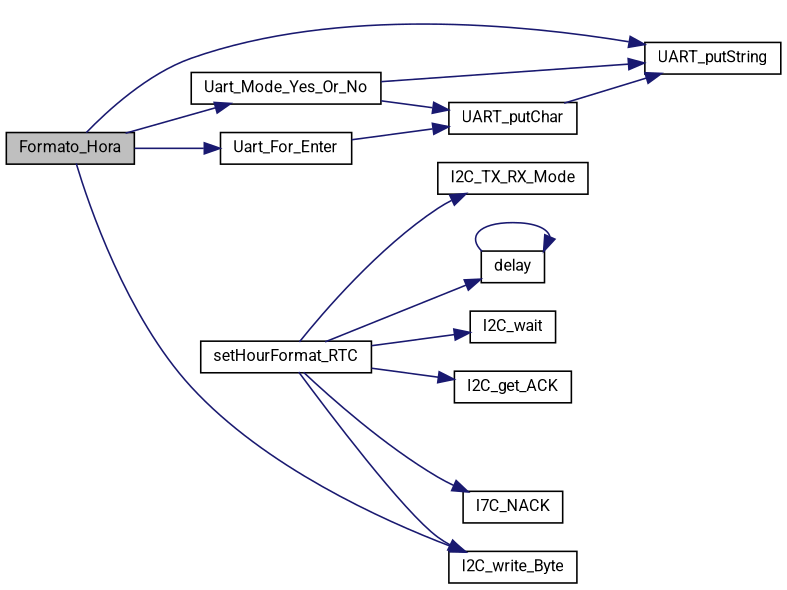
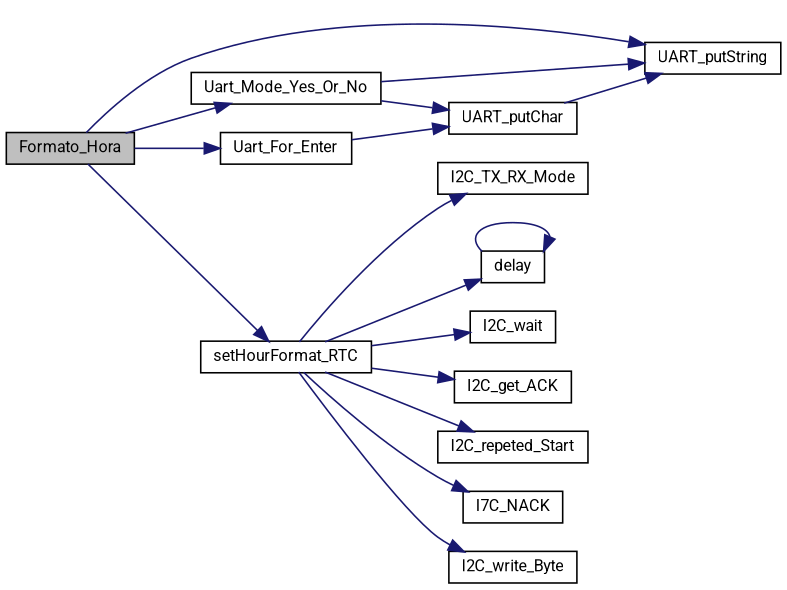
(211, 406) -> (173, 247)
none -> (513, 447)
